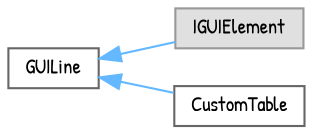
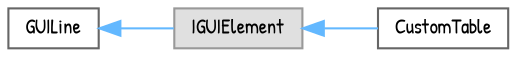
(147, 87) -> (351, 28)
